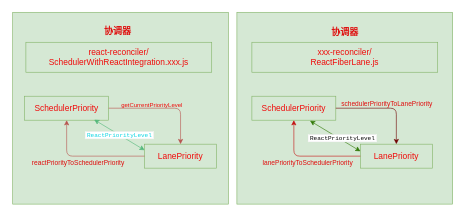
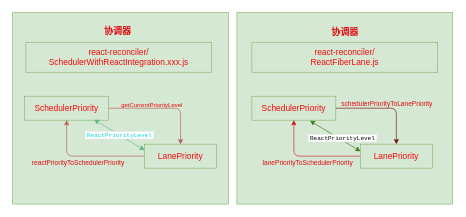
(345, 57) -> (345, 57)
